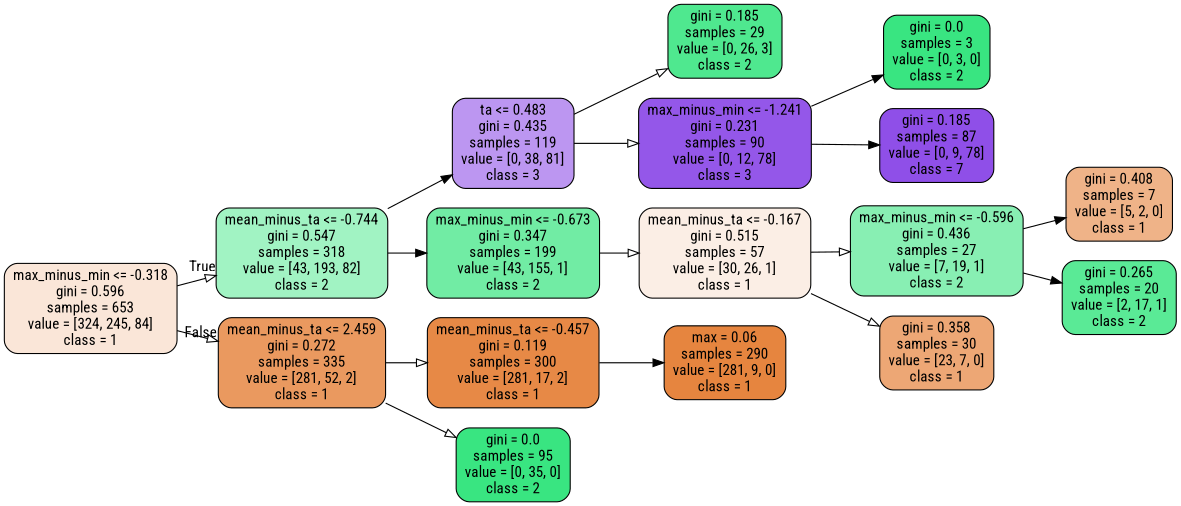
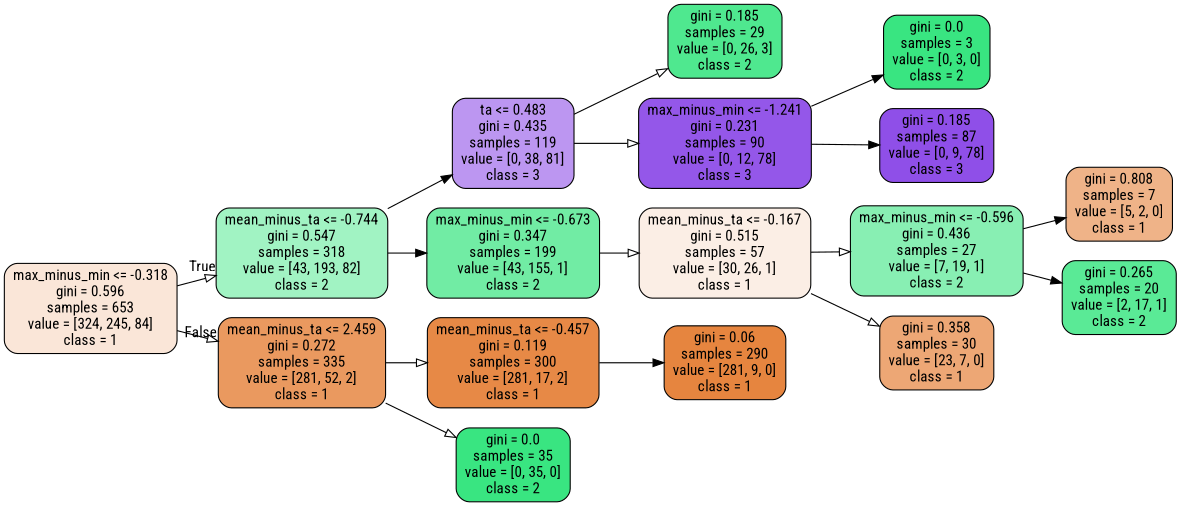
(937, 146) -> (937, 146)
(1119, 204) -> (1119, 204)
(725, 363) -> (725, 363)
(513, 465) -> (513, 465)
